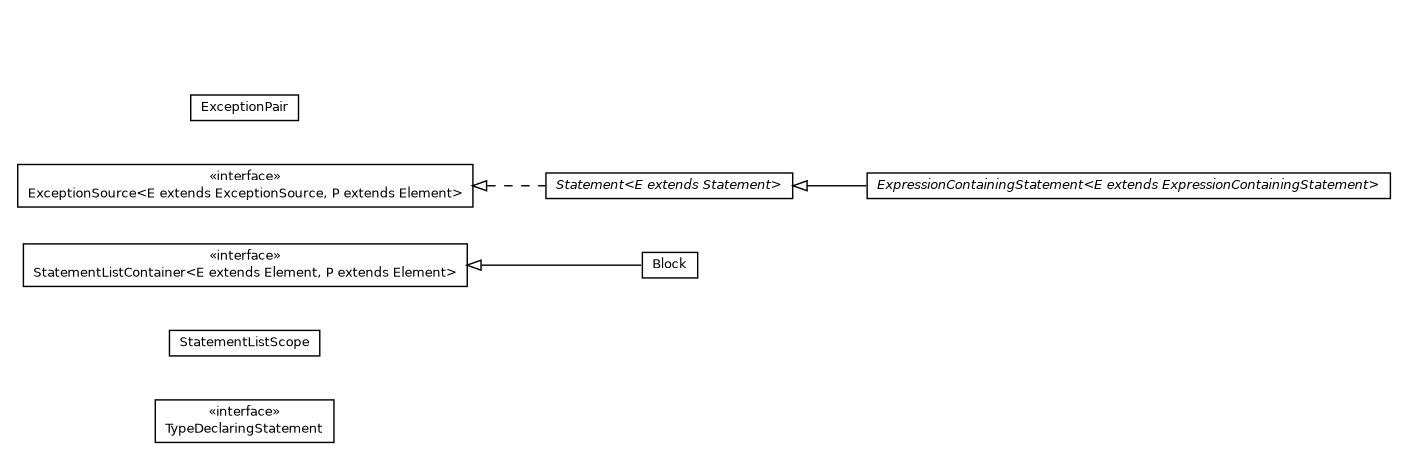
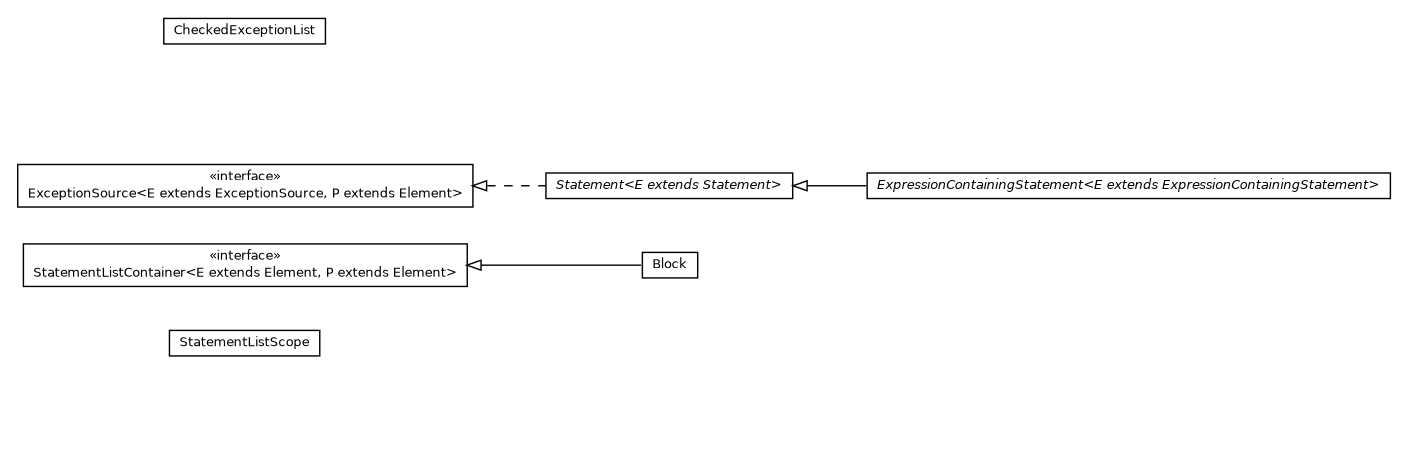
none -> (245, 31)
(245, 108) -> none
(245, 421) -> none
